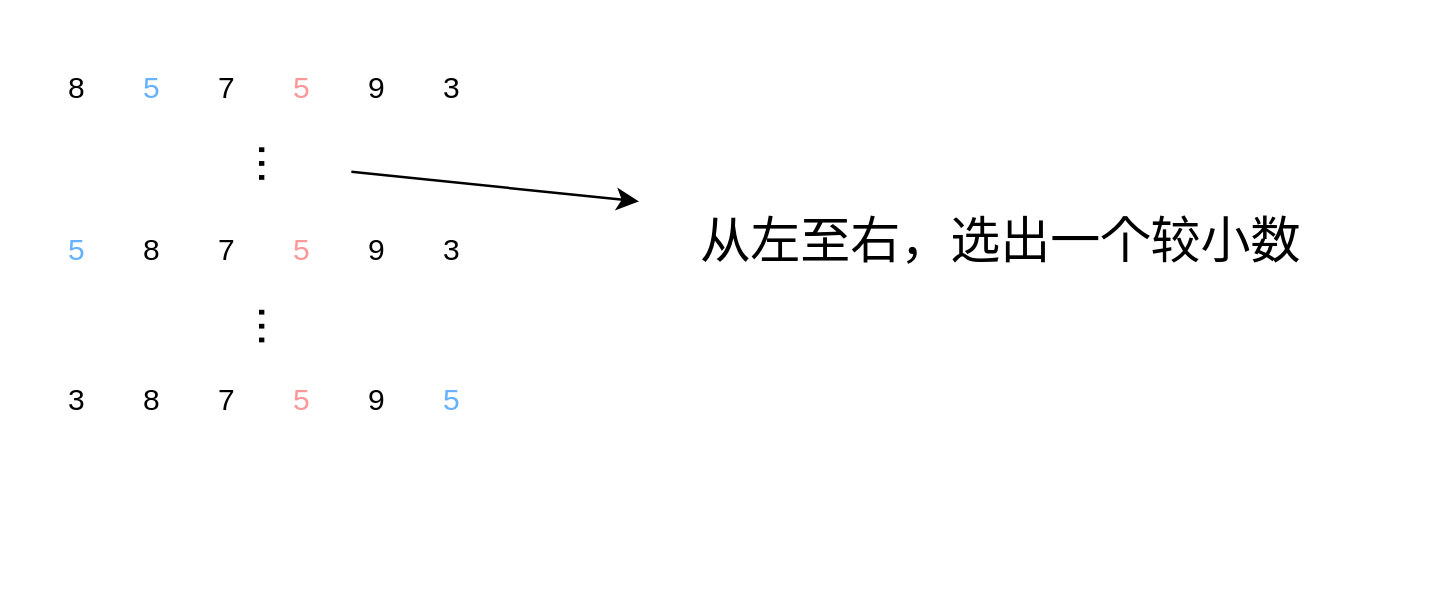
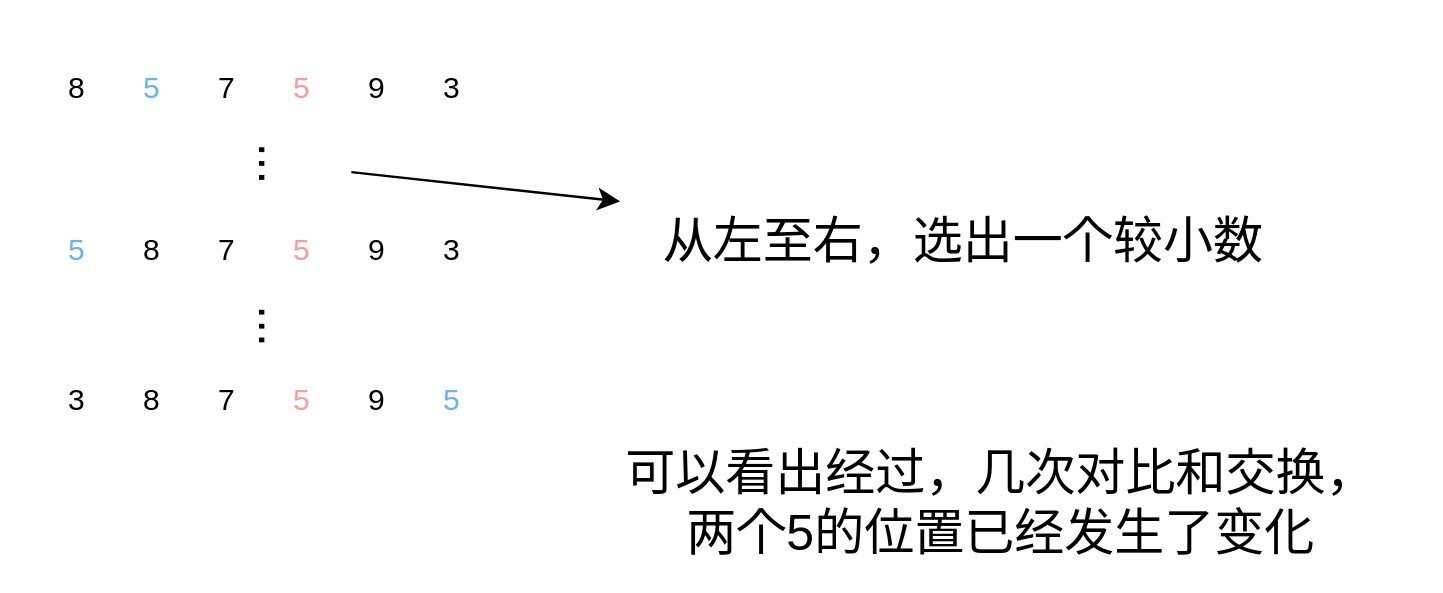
(1001, 239) -> (964, 239)
none -> (1001, 501)
